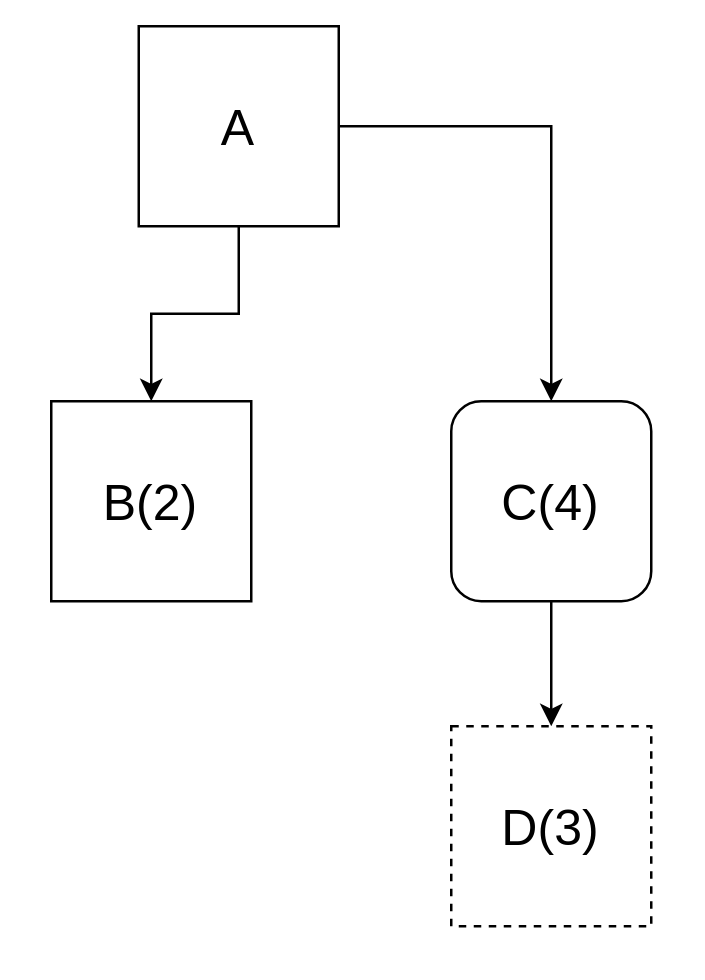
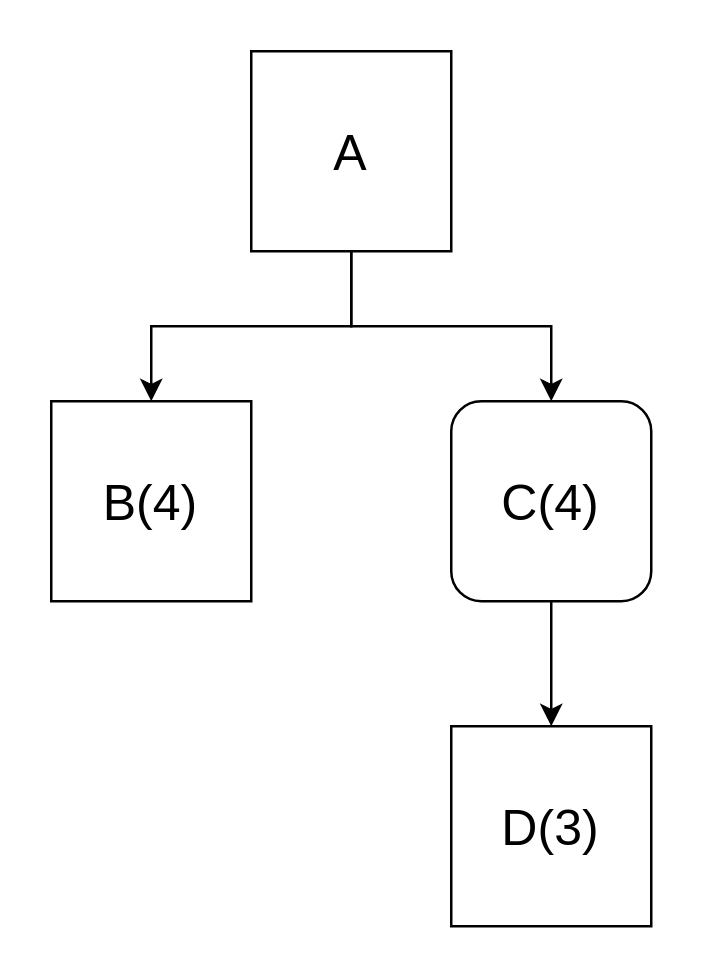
(239, 126) -> (351, 151)
(151, 501) -> (151, 501)
(551, 826) -> (551, 826)
